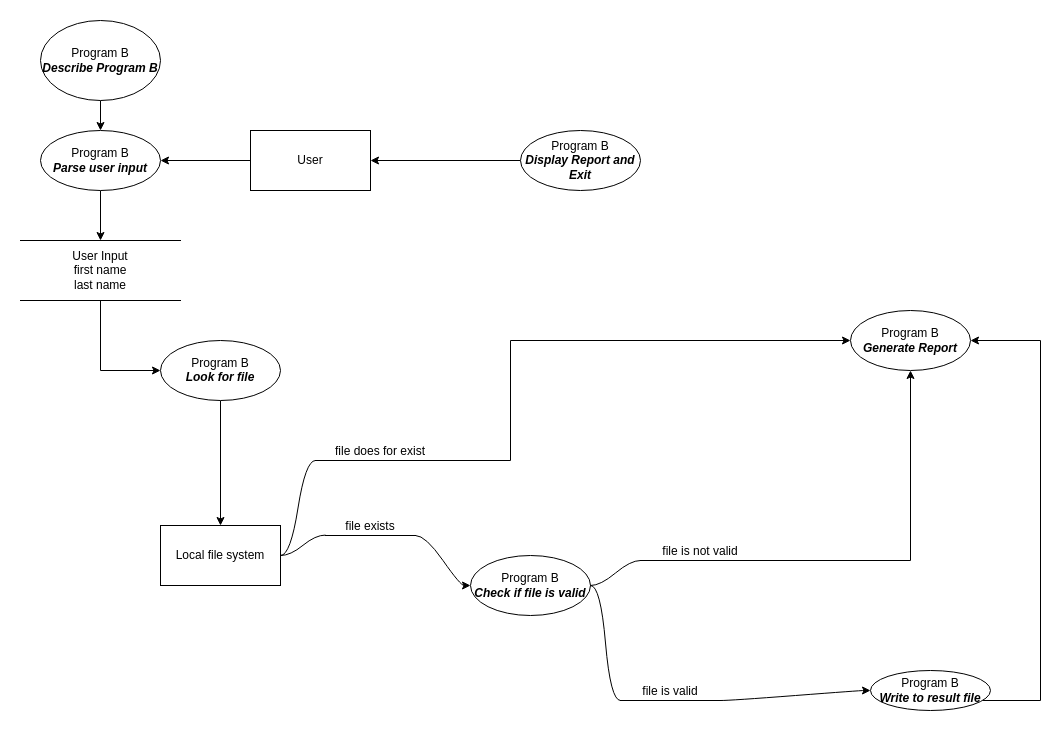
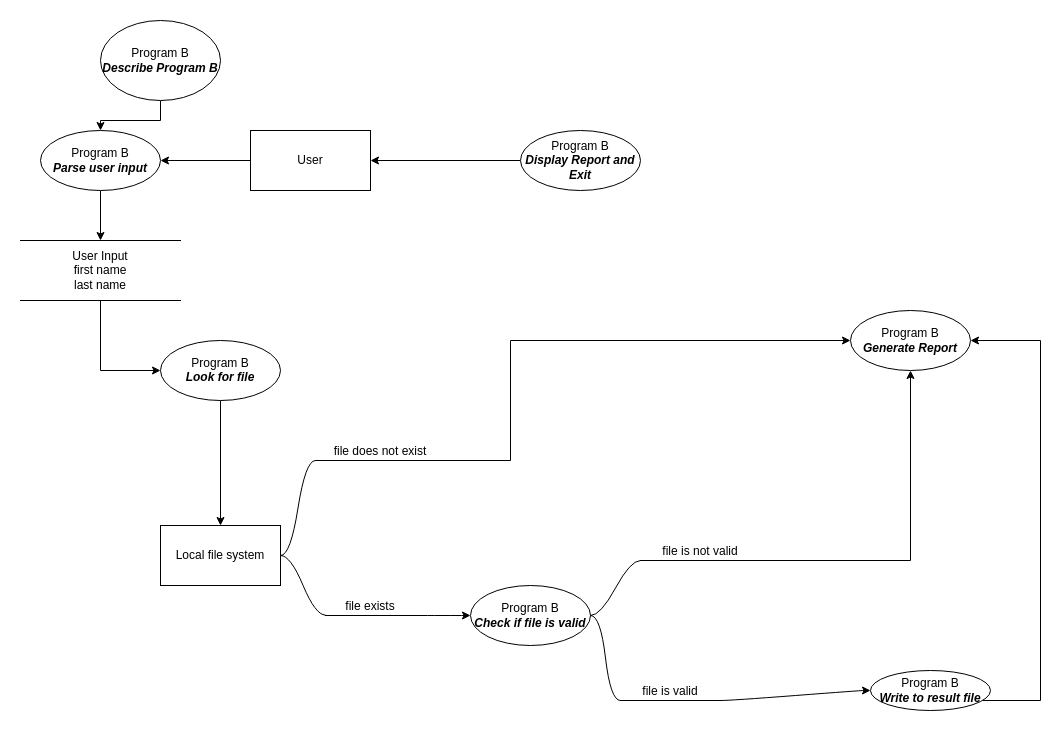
(101, 61) -> (161, 61)
(381, 450) -> (381, 450)
(371, 521) -> (371, 601)
(531, 586) -> (531, 616)
